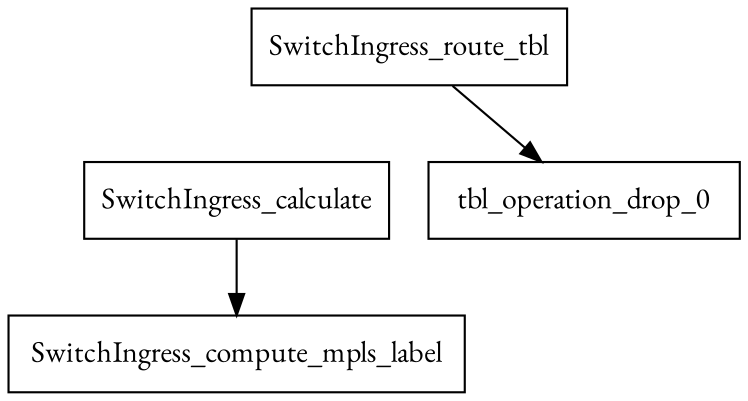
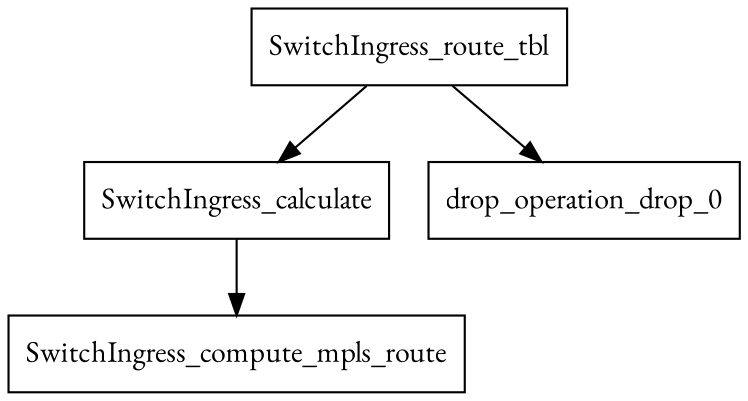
none -> (331, 117)
(584, 200) -> (584, 200)
(237, 354) -> (237, 354)
